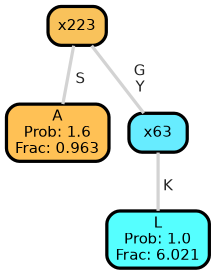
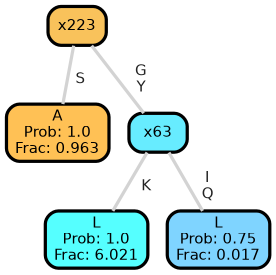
(58, 133) -> (58, 133)
none -> (219, 240)
